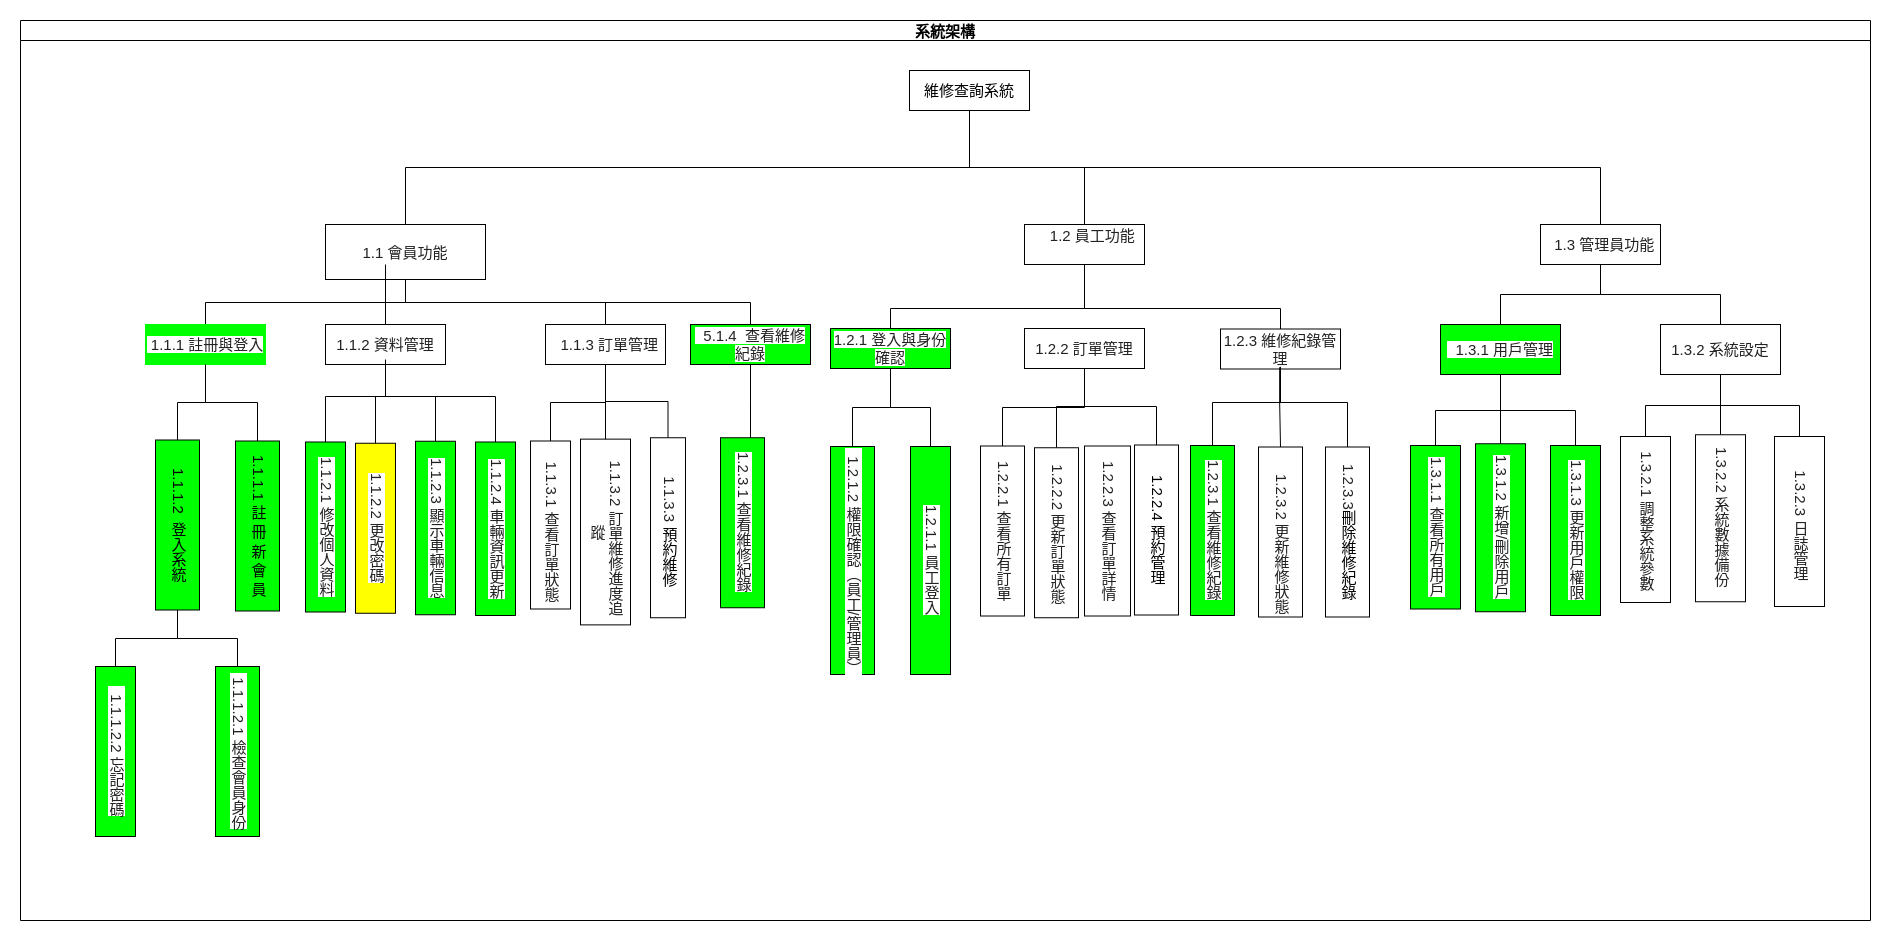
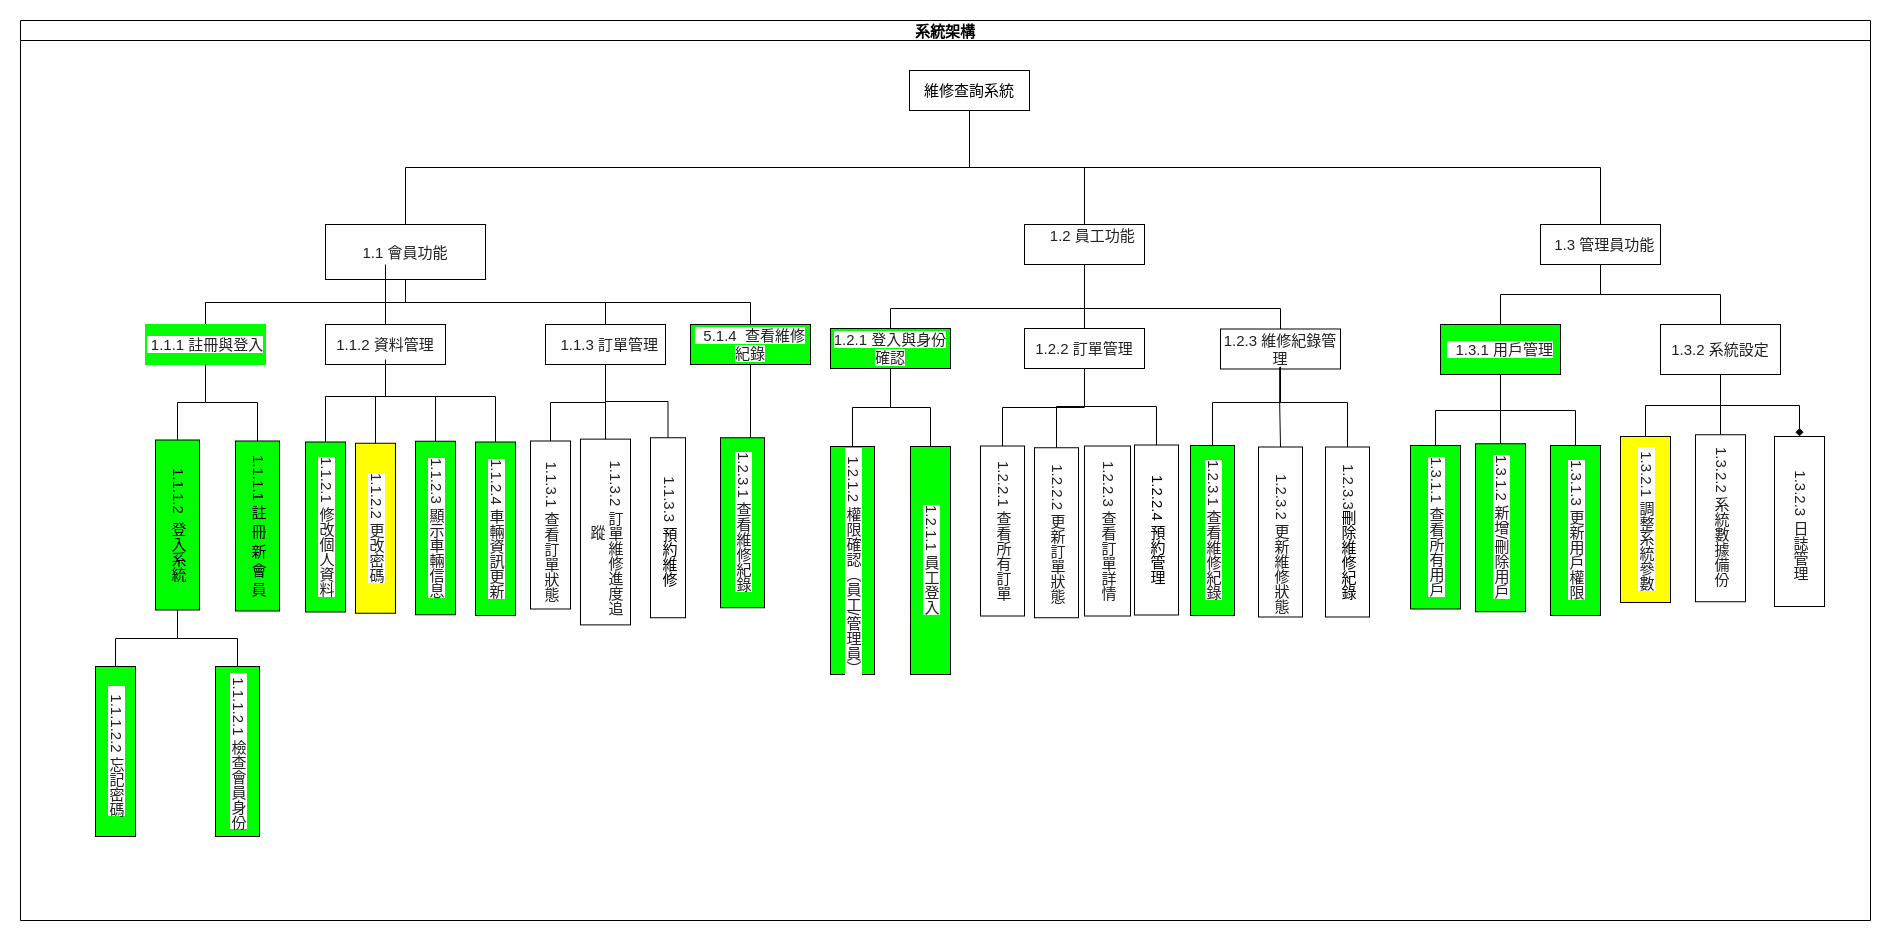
none -> (1085, 319)
(1800, 432) -> (1800, 428)
(1646, 520) -> (1646, 520)
